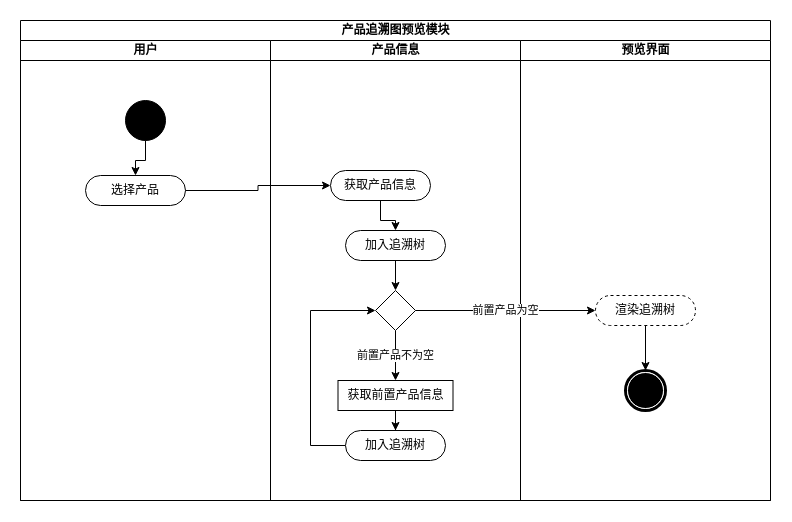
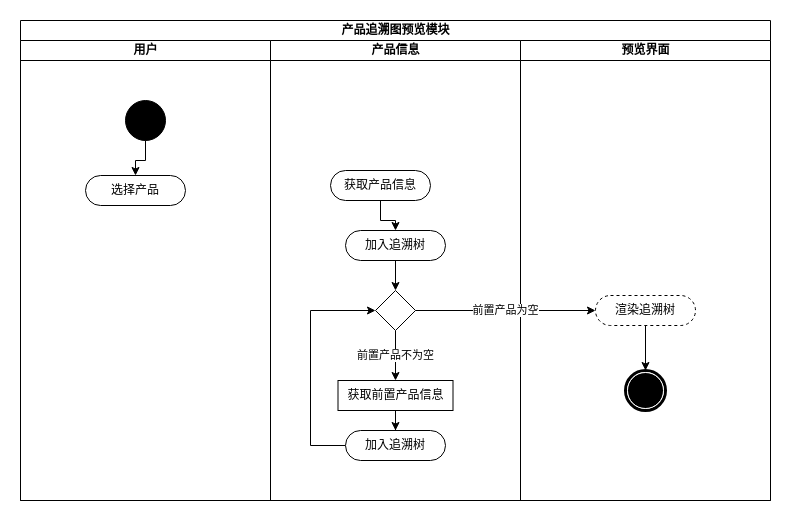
(257, 191) -> none
